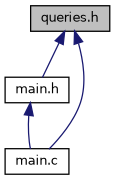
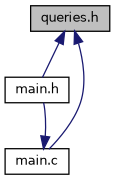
(29, 132) -> (45, 119)
